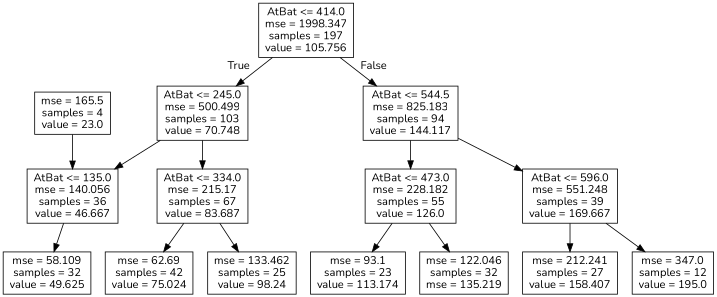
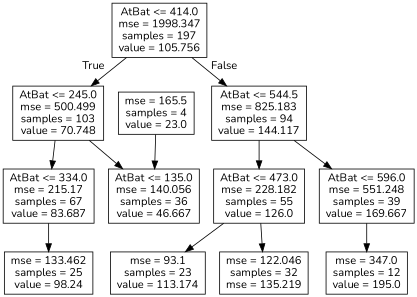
(47, 273) -> none
(149, 273) -> none
(570, 273) -> none
